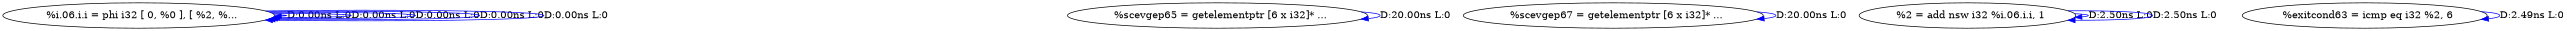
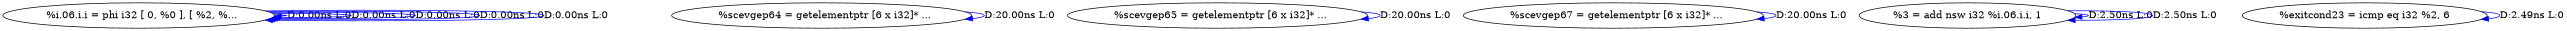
none -> (822, 16)
(1967, 16) -> (1967, 16)
(2365, 16) -> (2365, 16)
